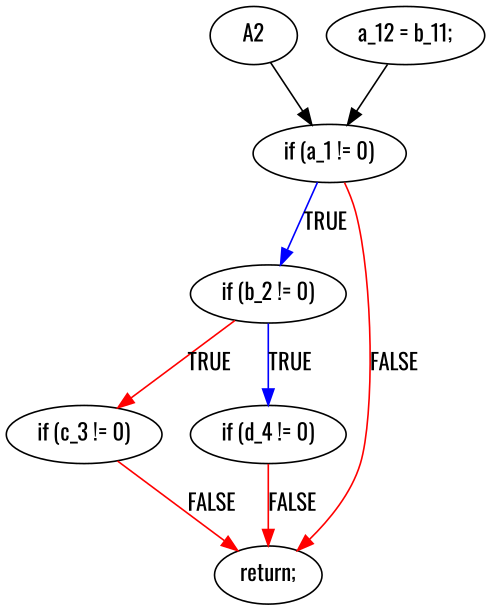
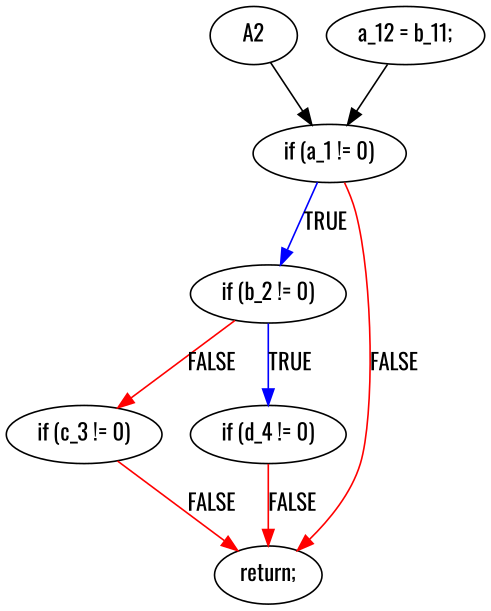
(210, 364) -> (213, 364)
